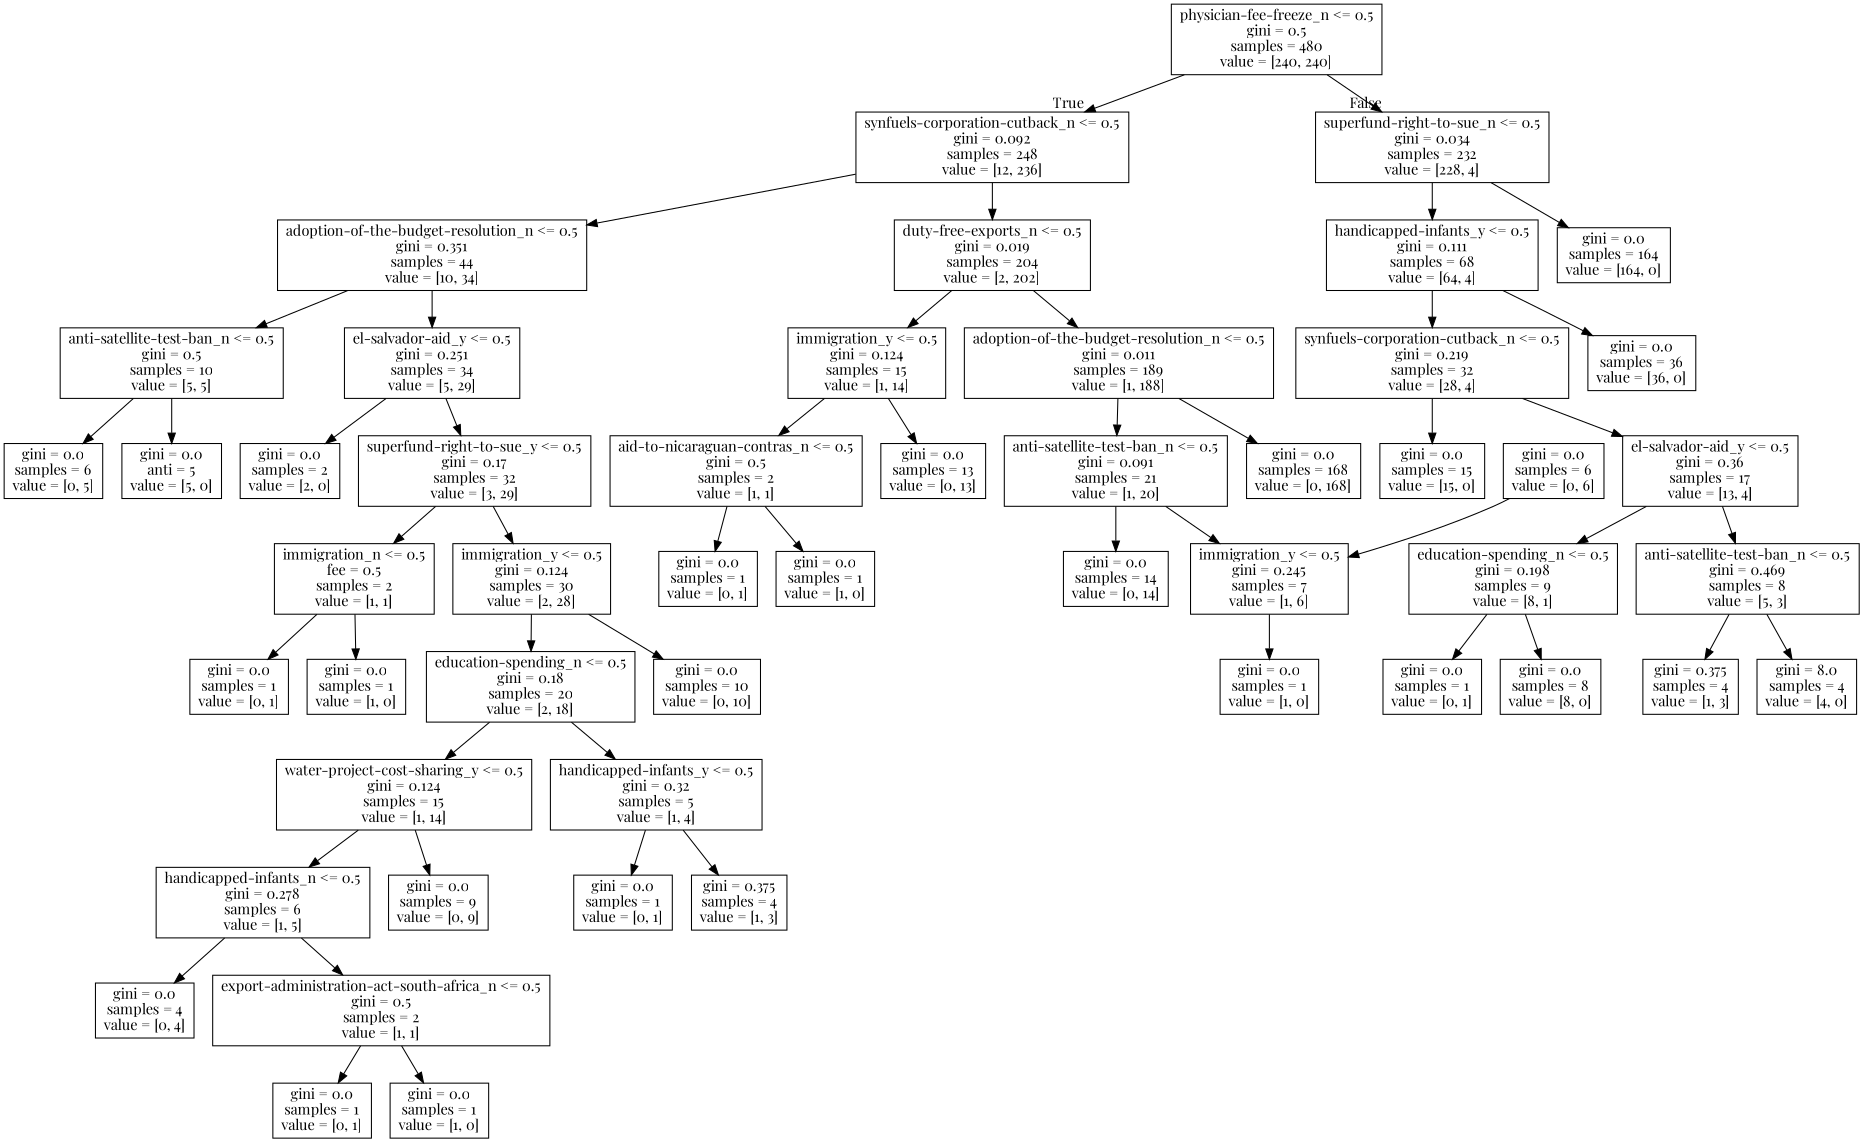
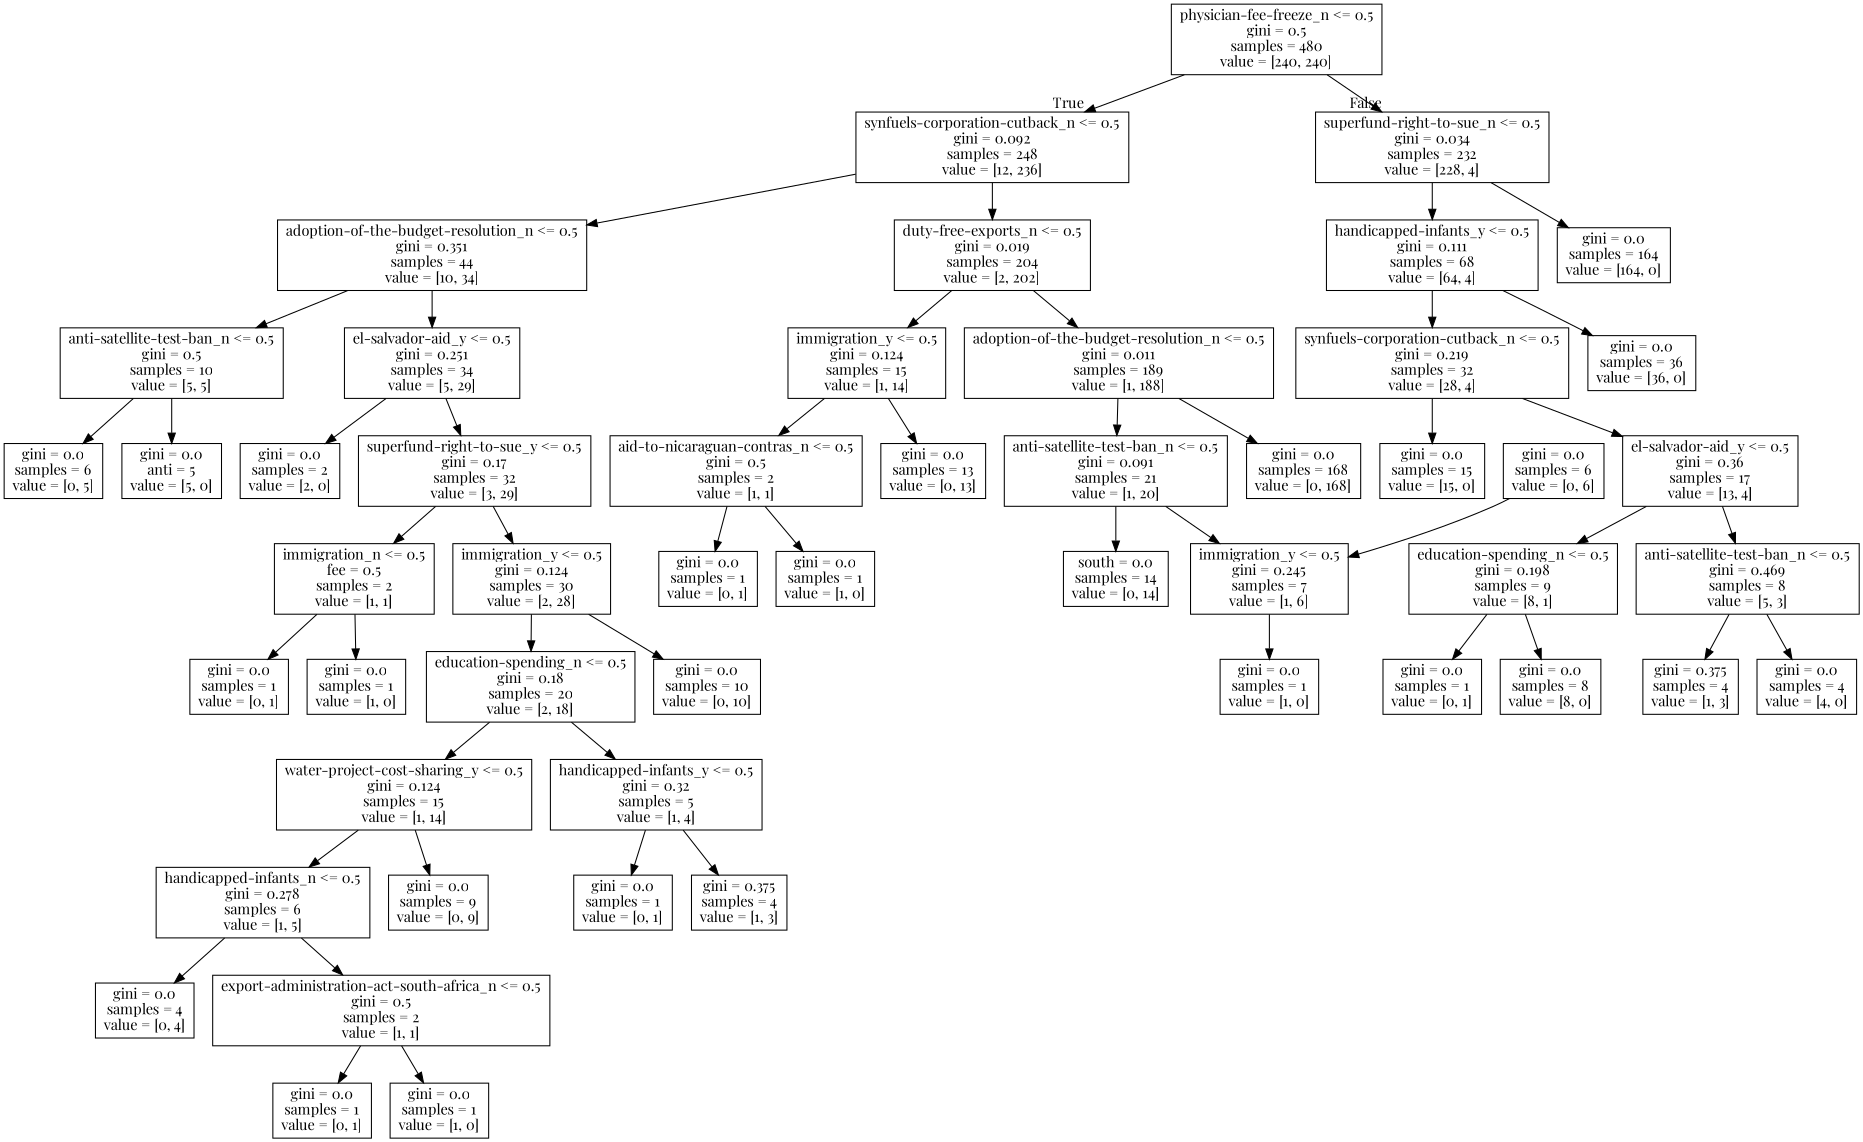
(1116, 579) -> (1116, 579)
(1807, 687) -> (1807, 687)
